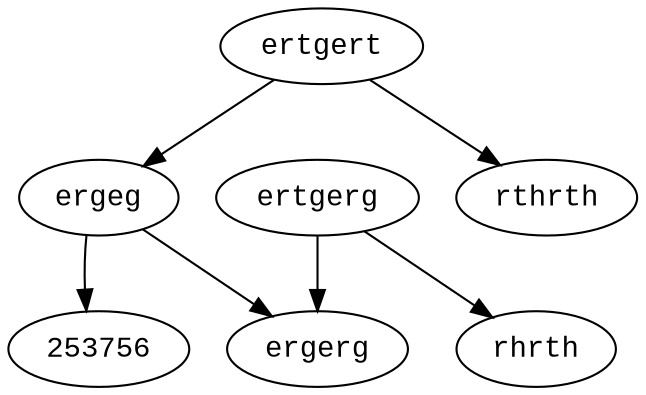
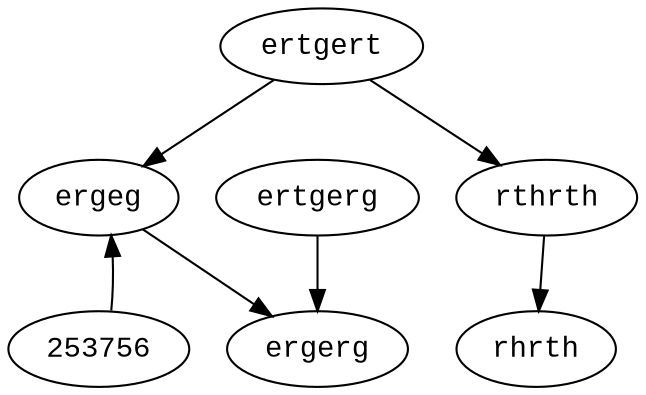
(85, 262) -> (113, 284)
(420, 269) -> (542, 263)
